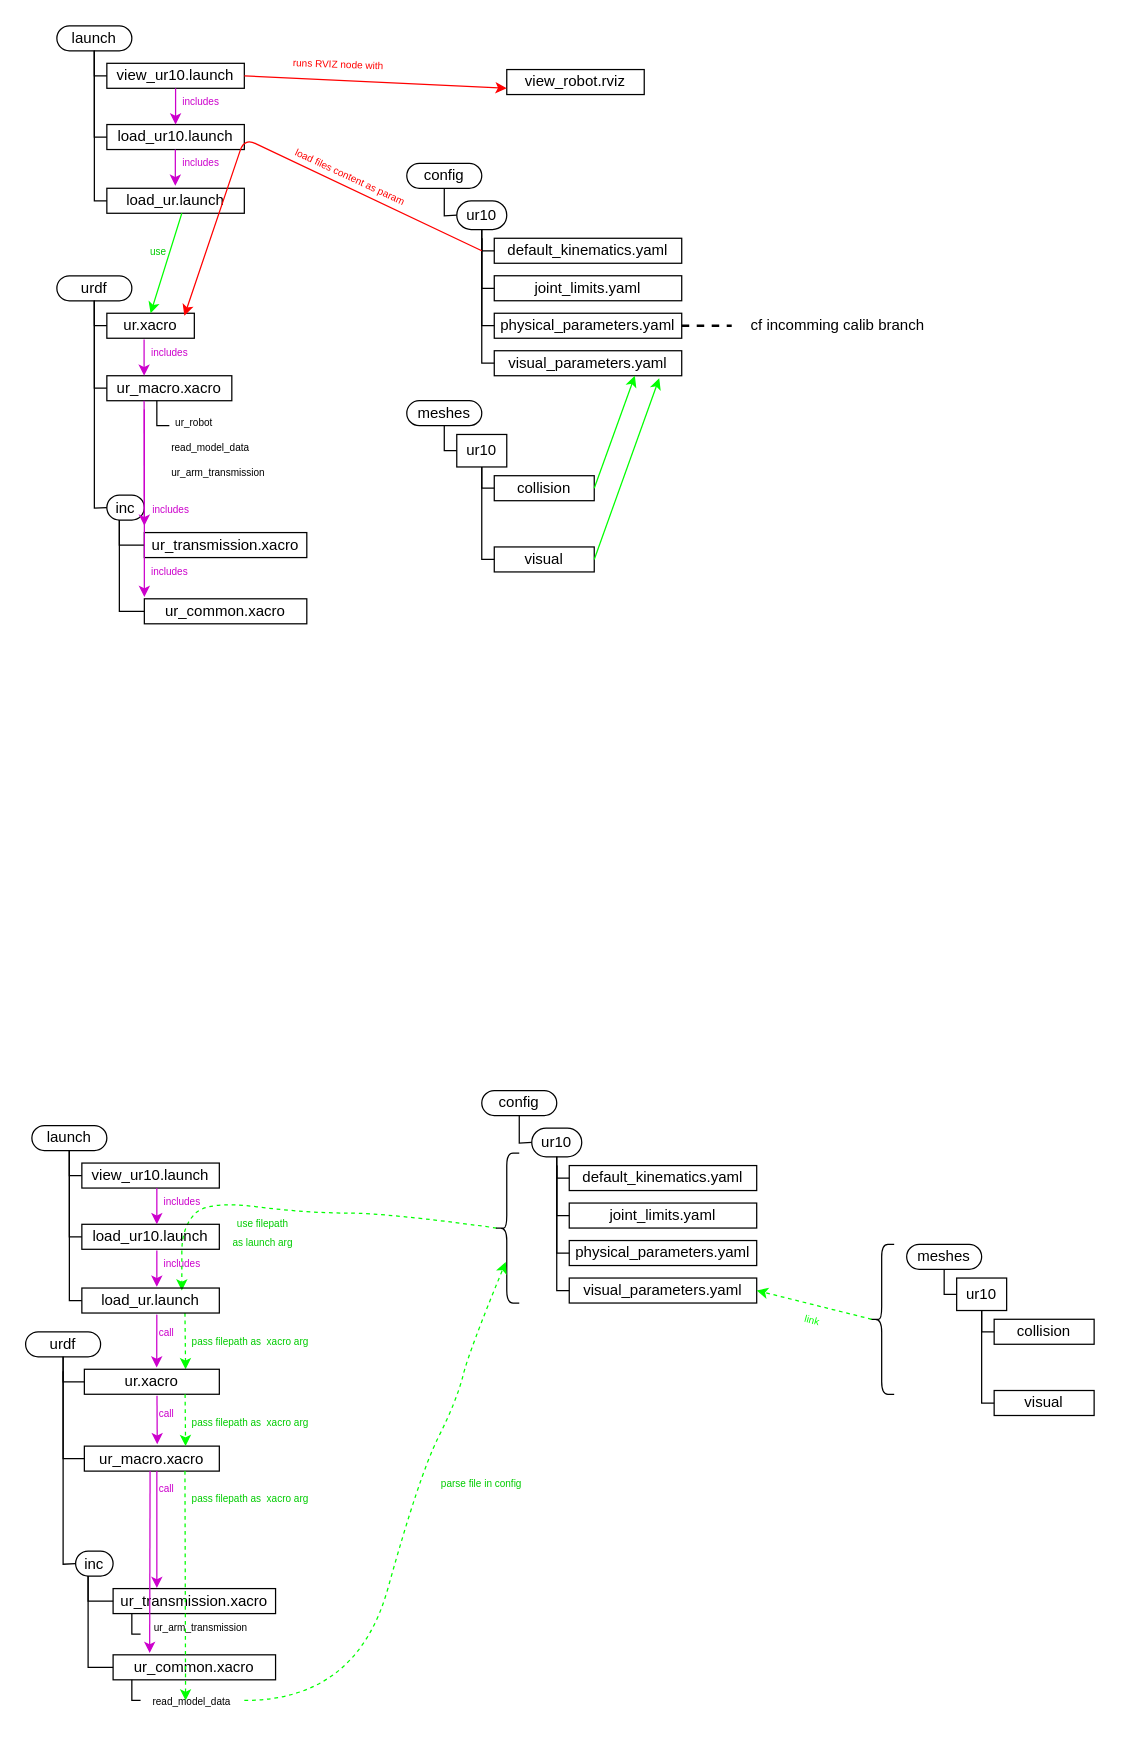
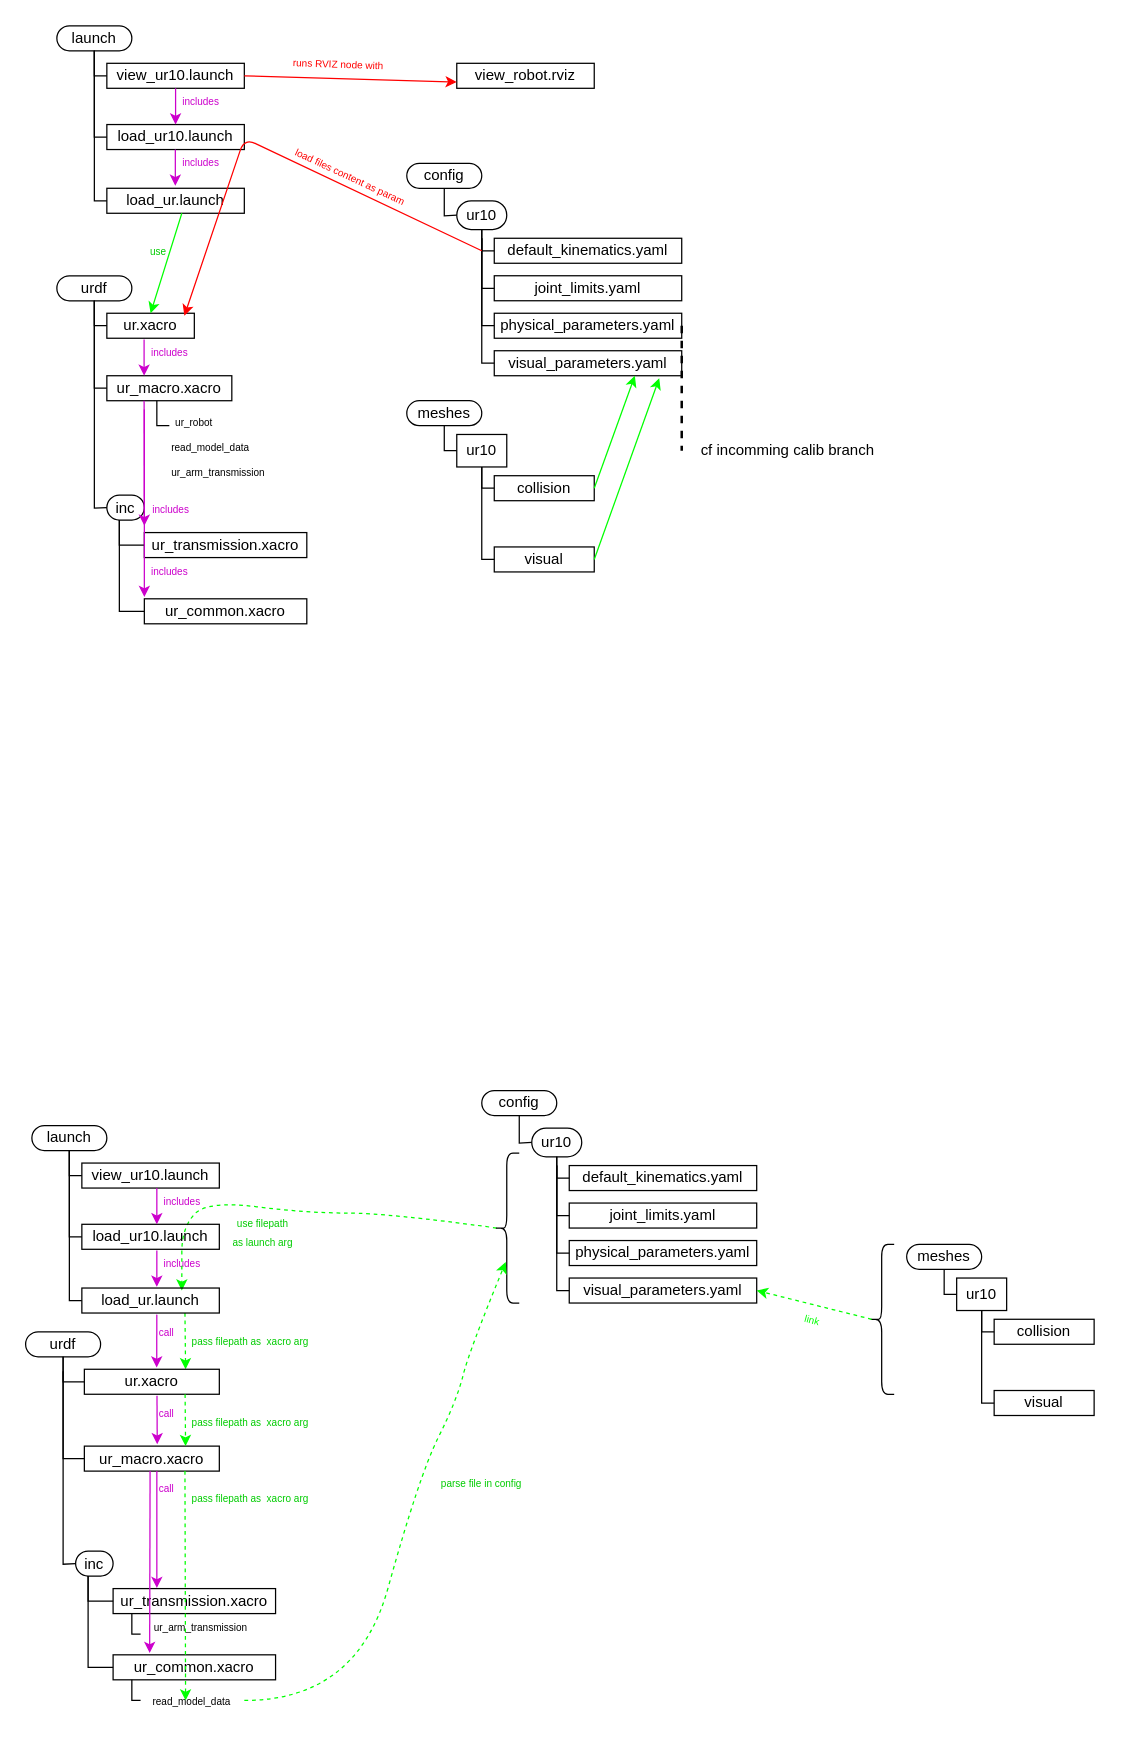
(576, 82) -> (526, 76)
(838, 326) -> (788, 451)
